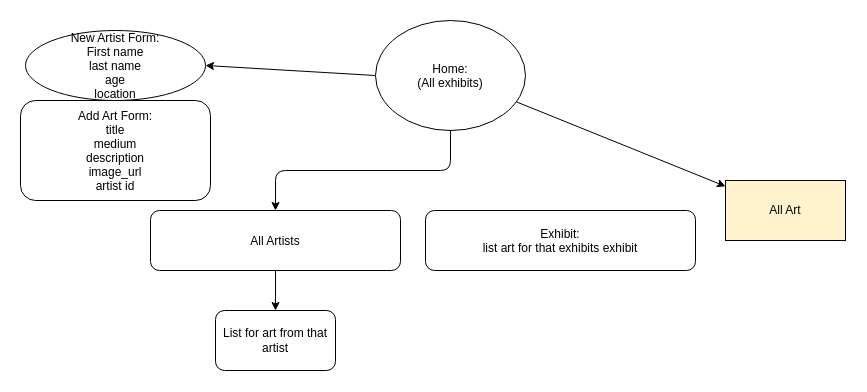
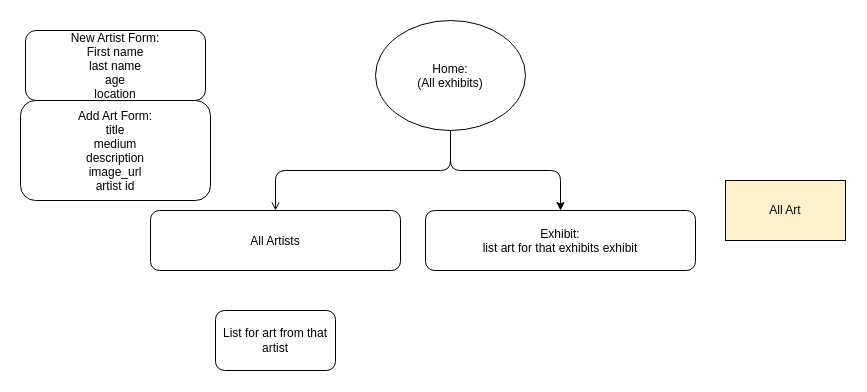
(116, 66) -> (116, 66)
(294, 71) -> none
(618, 143) -> none
none -> (519, 171)
(276, 202) -> (276, 203)
(276, 287) -> none
